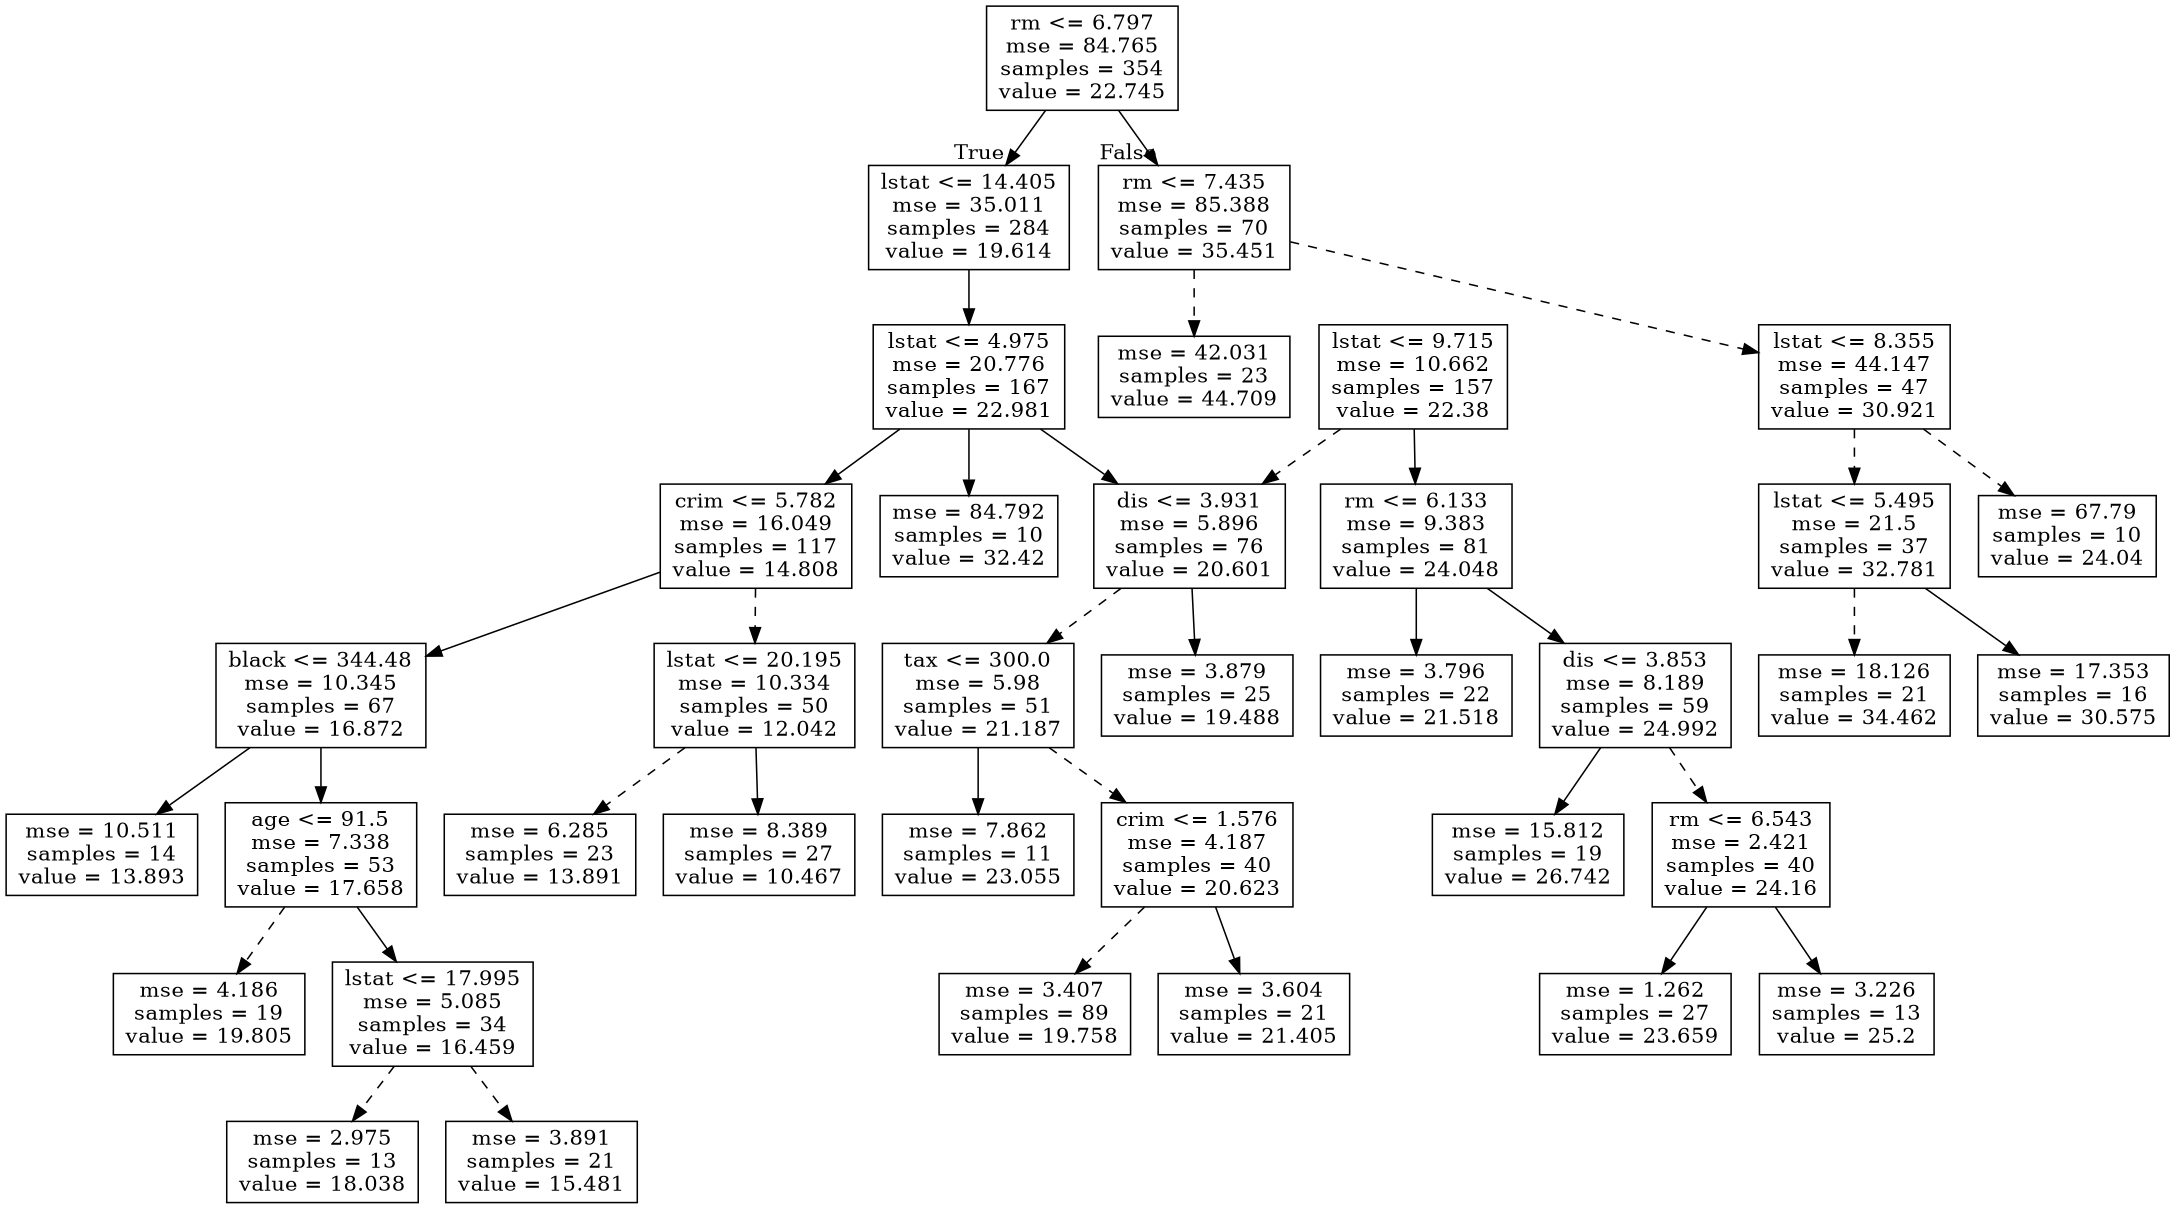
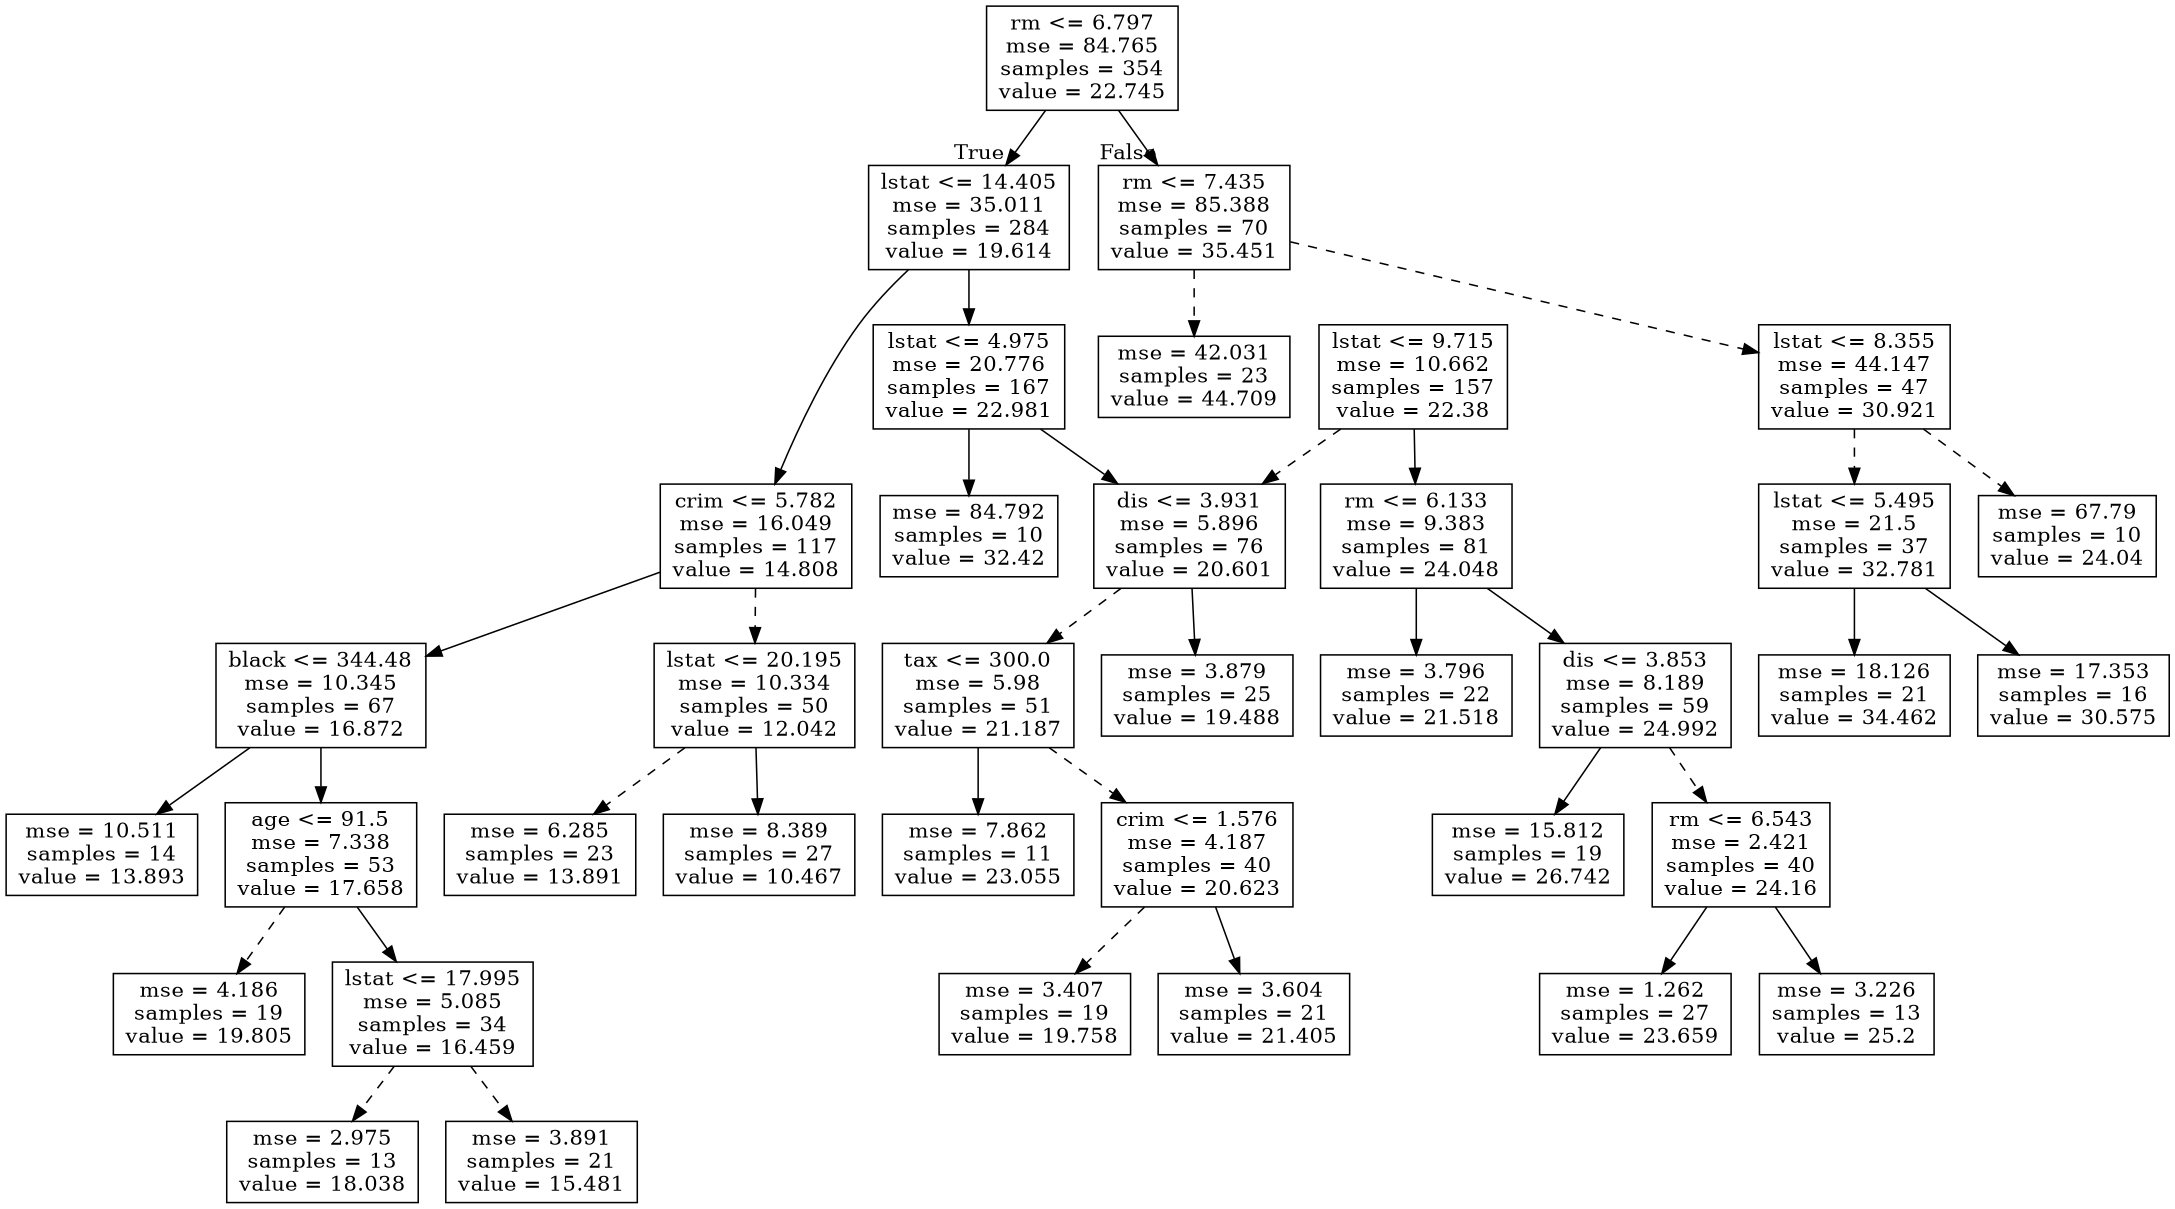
(869, 452) -> (834, 363)
(1854, 614) -> (1854, 614)
(1035, 1014) -> (1035, 1014)
